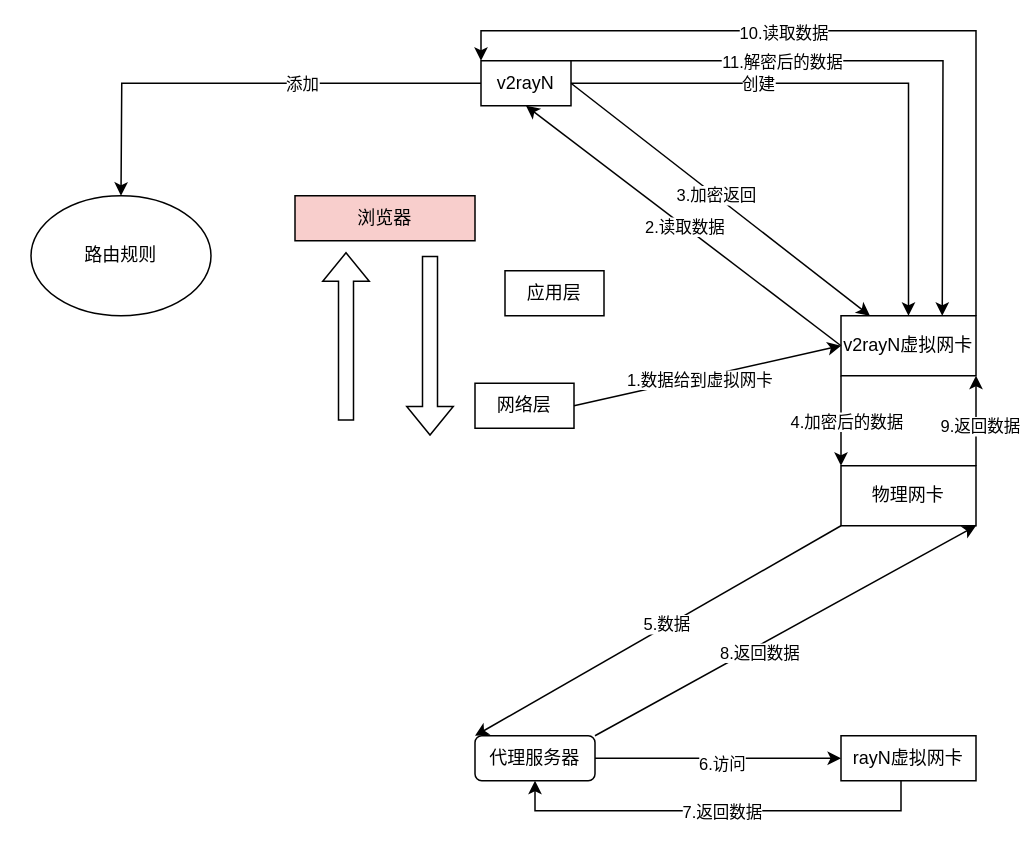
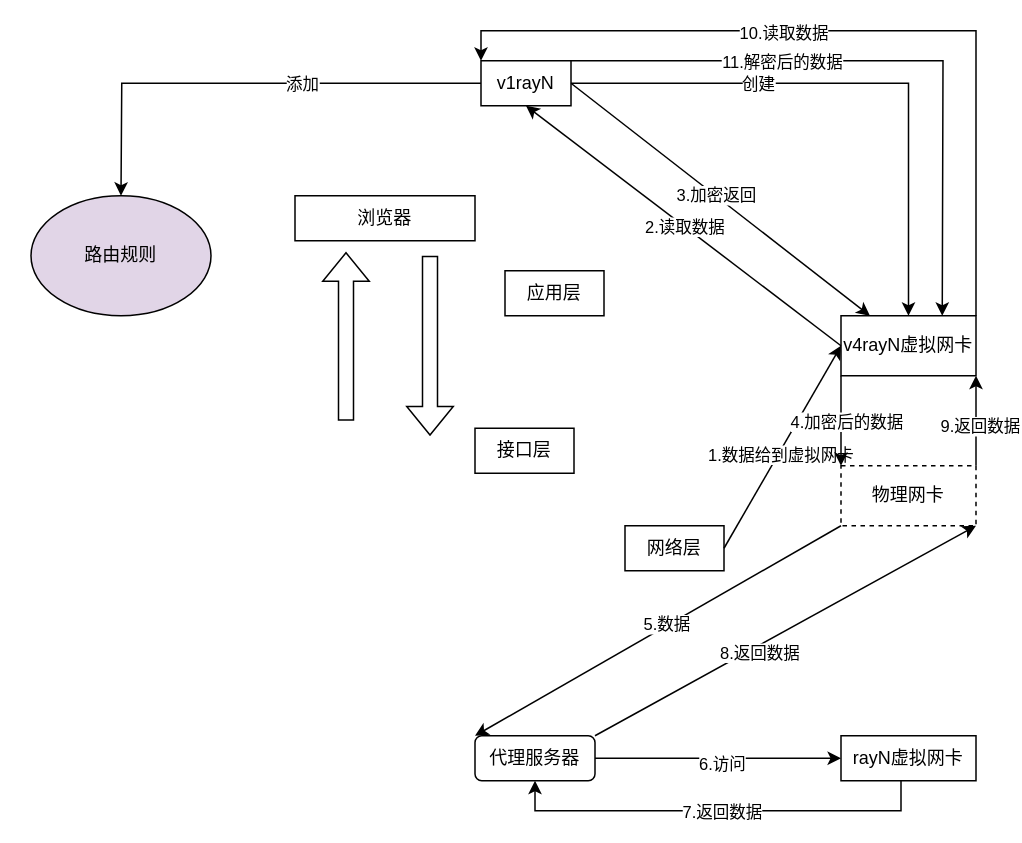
(526, 83) -> (526, 83)
(385, 218) -> (385, 218)
(121, 256) -> (121, 256)
(908, 346) -> (908, 346)
(524, 406) -> (674, 548)
none -> (524, 451)
(908, 496) -> (908, 496)
